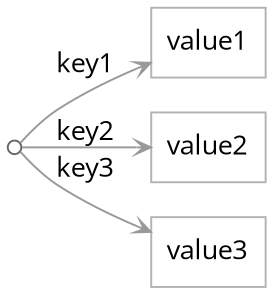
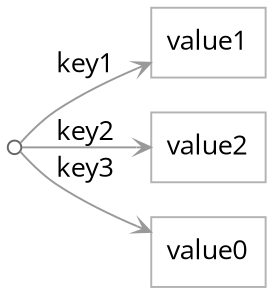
(208, 252) -> (208, 252)
